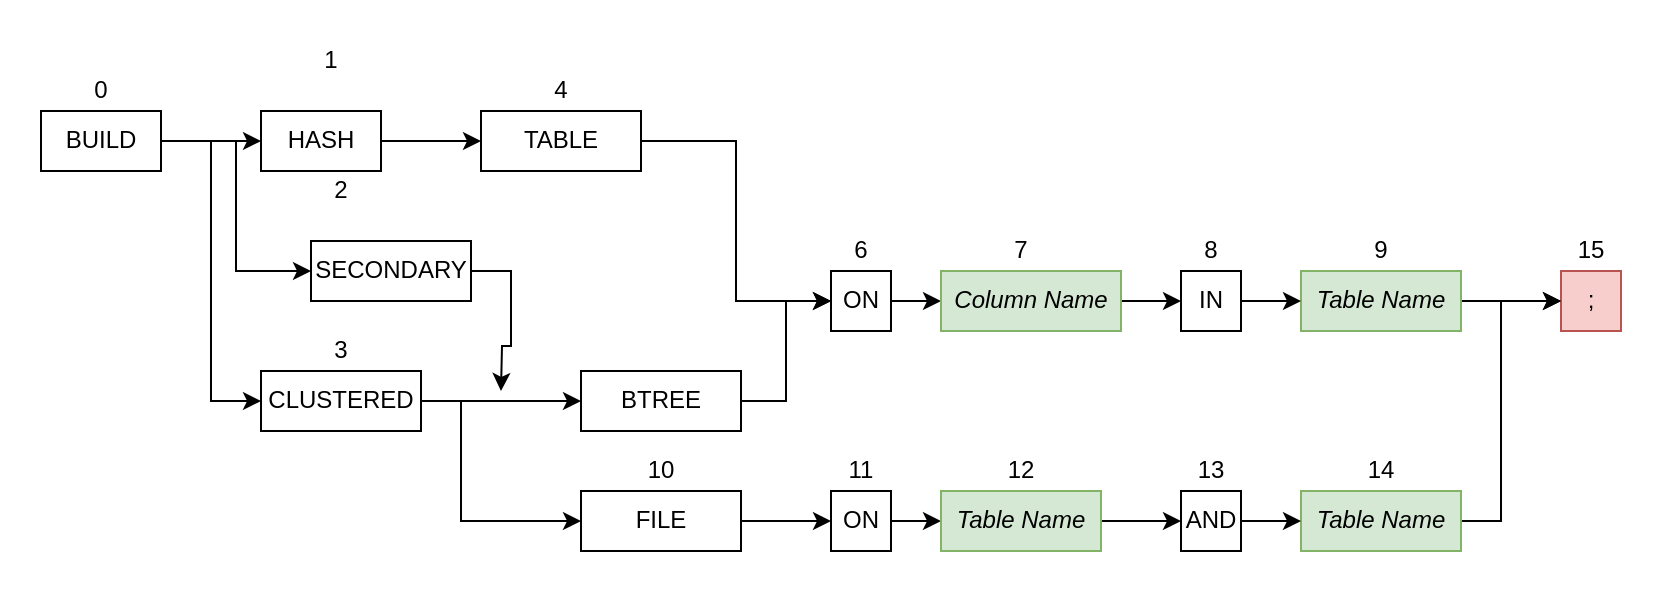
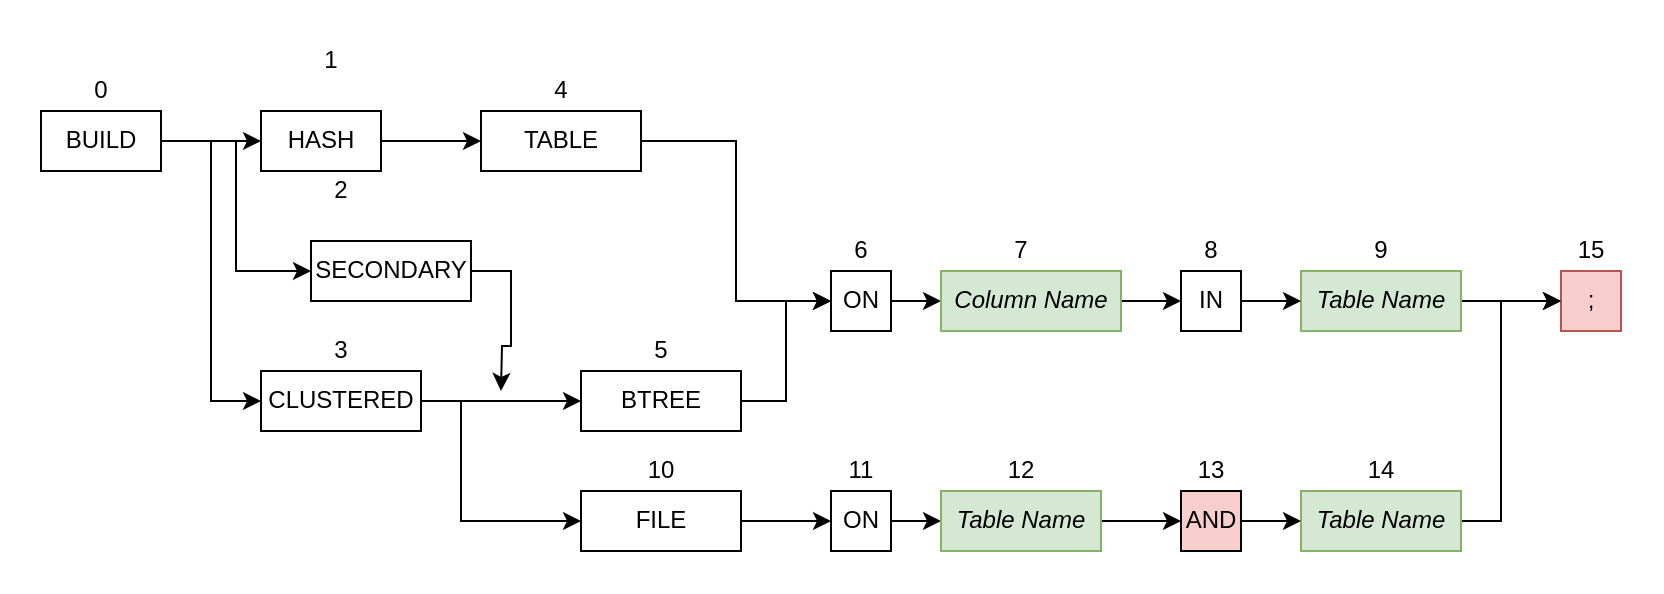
none -> (661, 351)
(1211, 521) -> (1211, 521)
